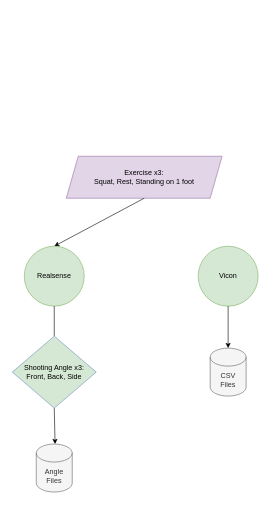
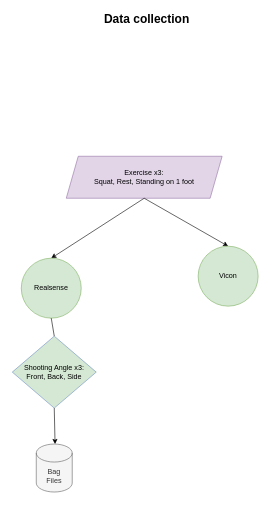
none -> (147, 18)
none -> (186, 222)
(54, 276) -> (51, 288)
(228, 342) -> none
(228, 372) -> none
(54, 476) -> (54, 476)
